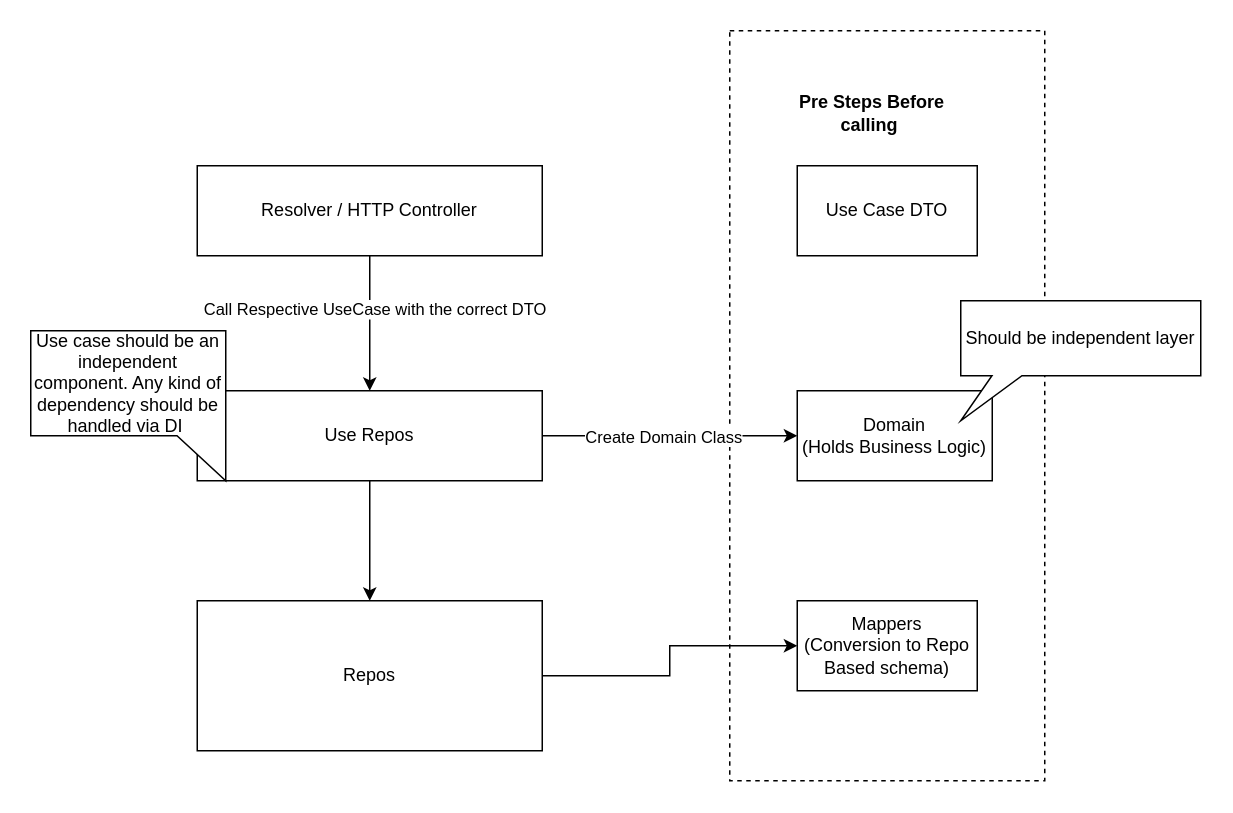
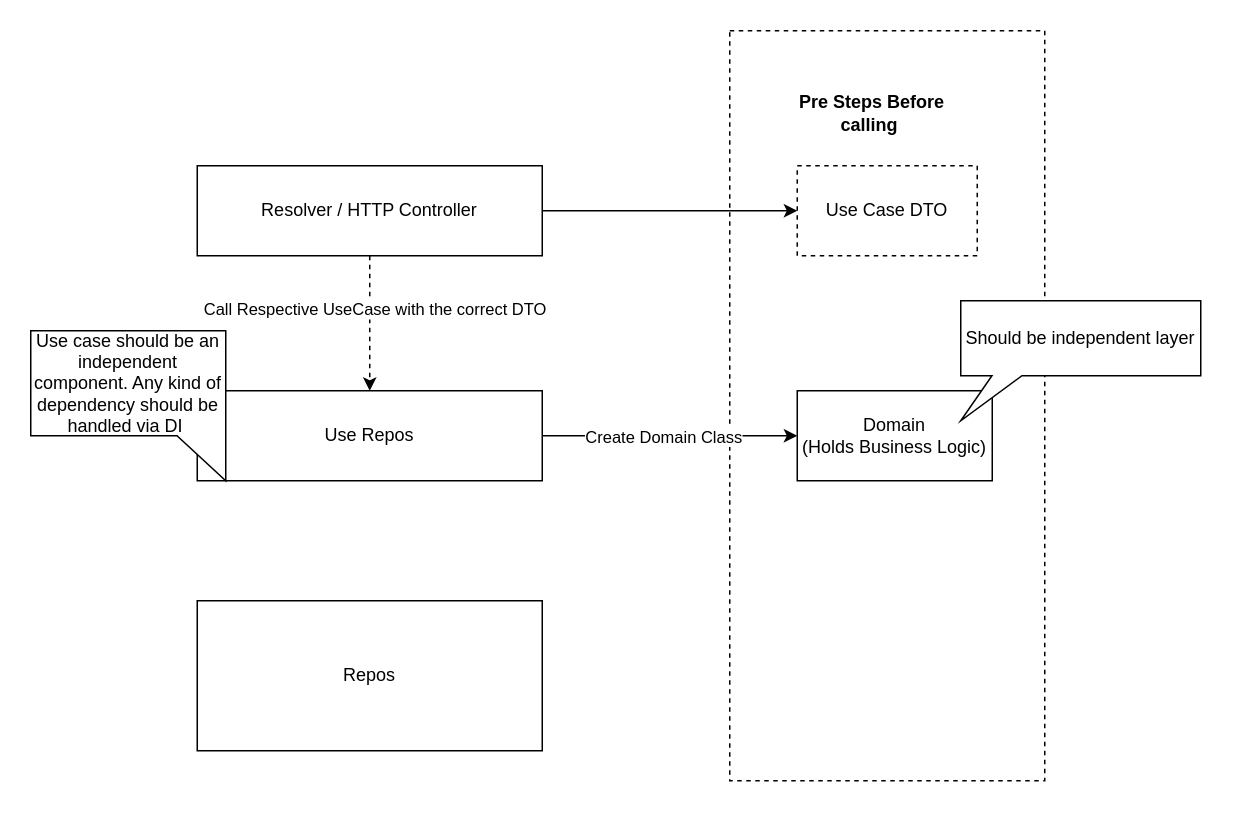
none -> (664, 211)
(887, 211) -> (887, 211)
(370, 351) -> (370, 351)
(370, 536) -> none
(887, 646) -> none
(670, 666) -> none
